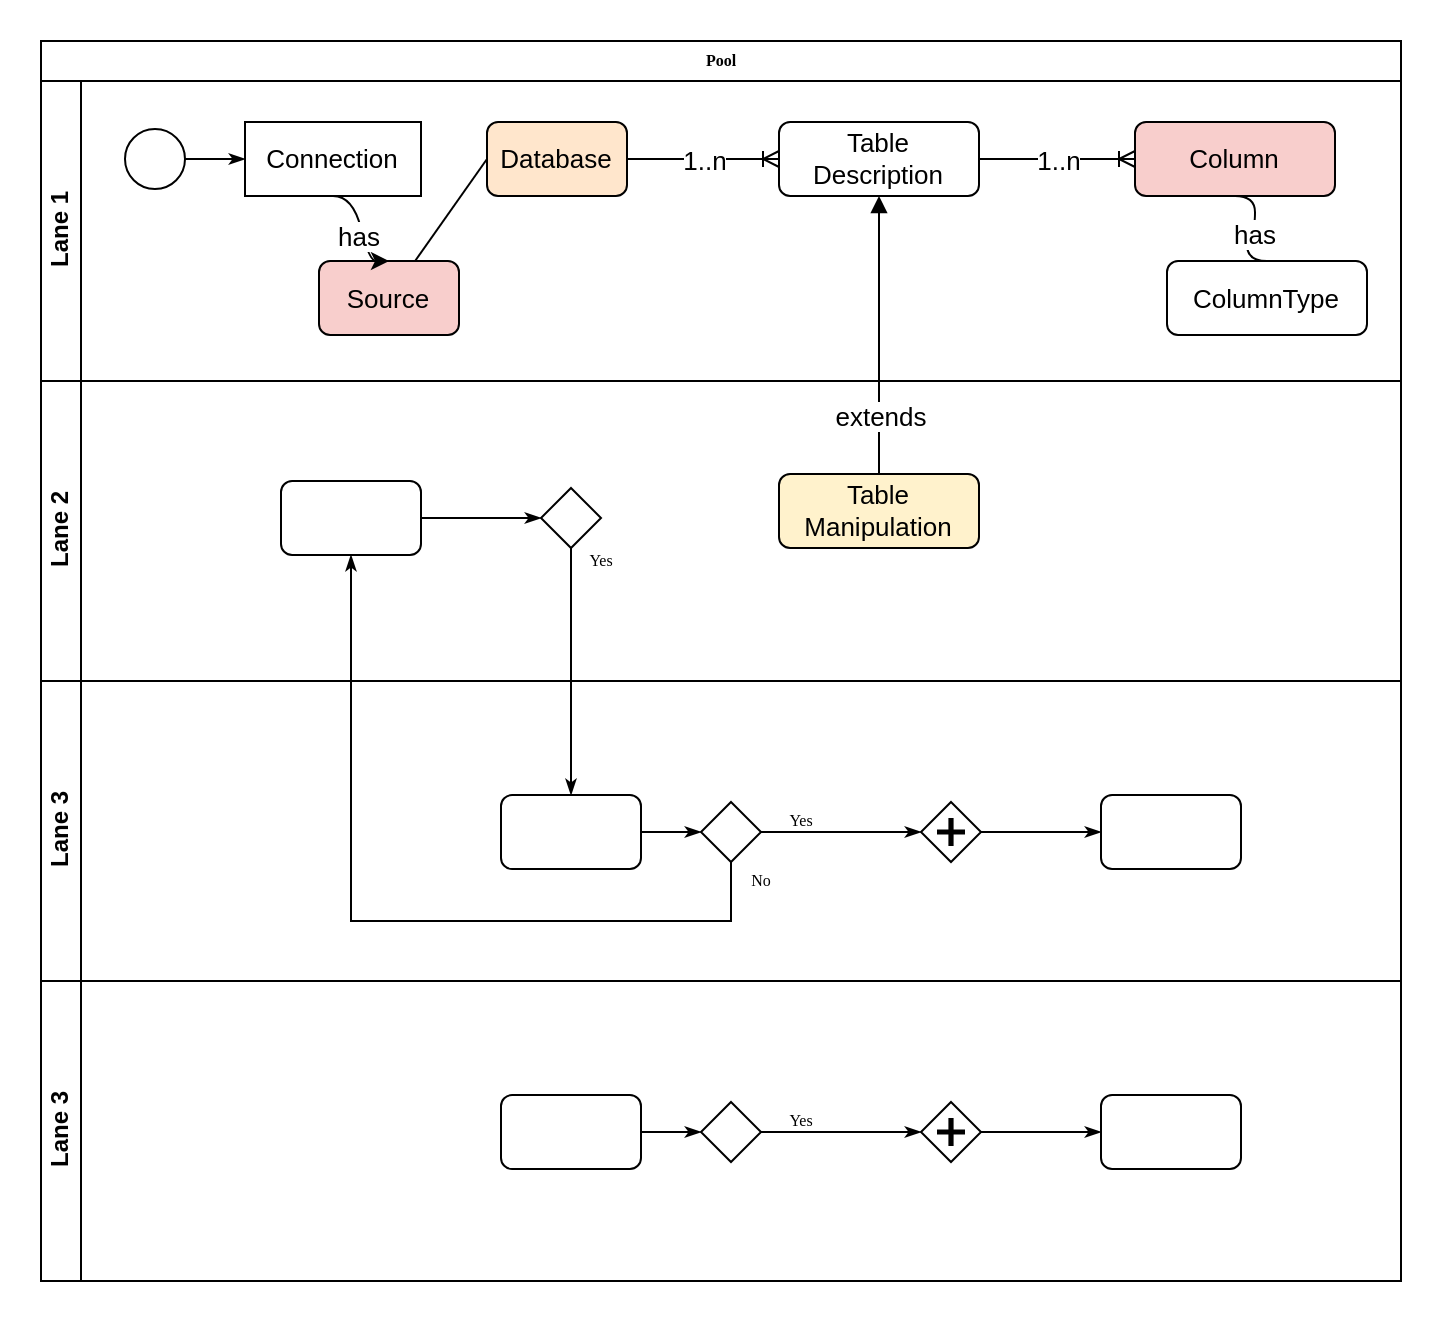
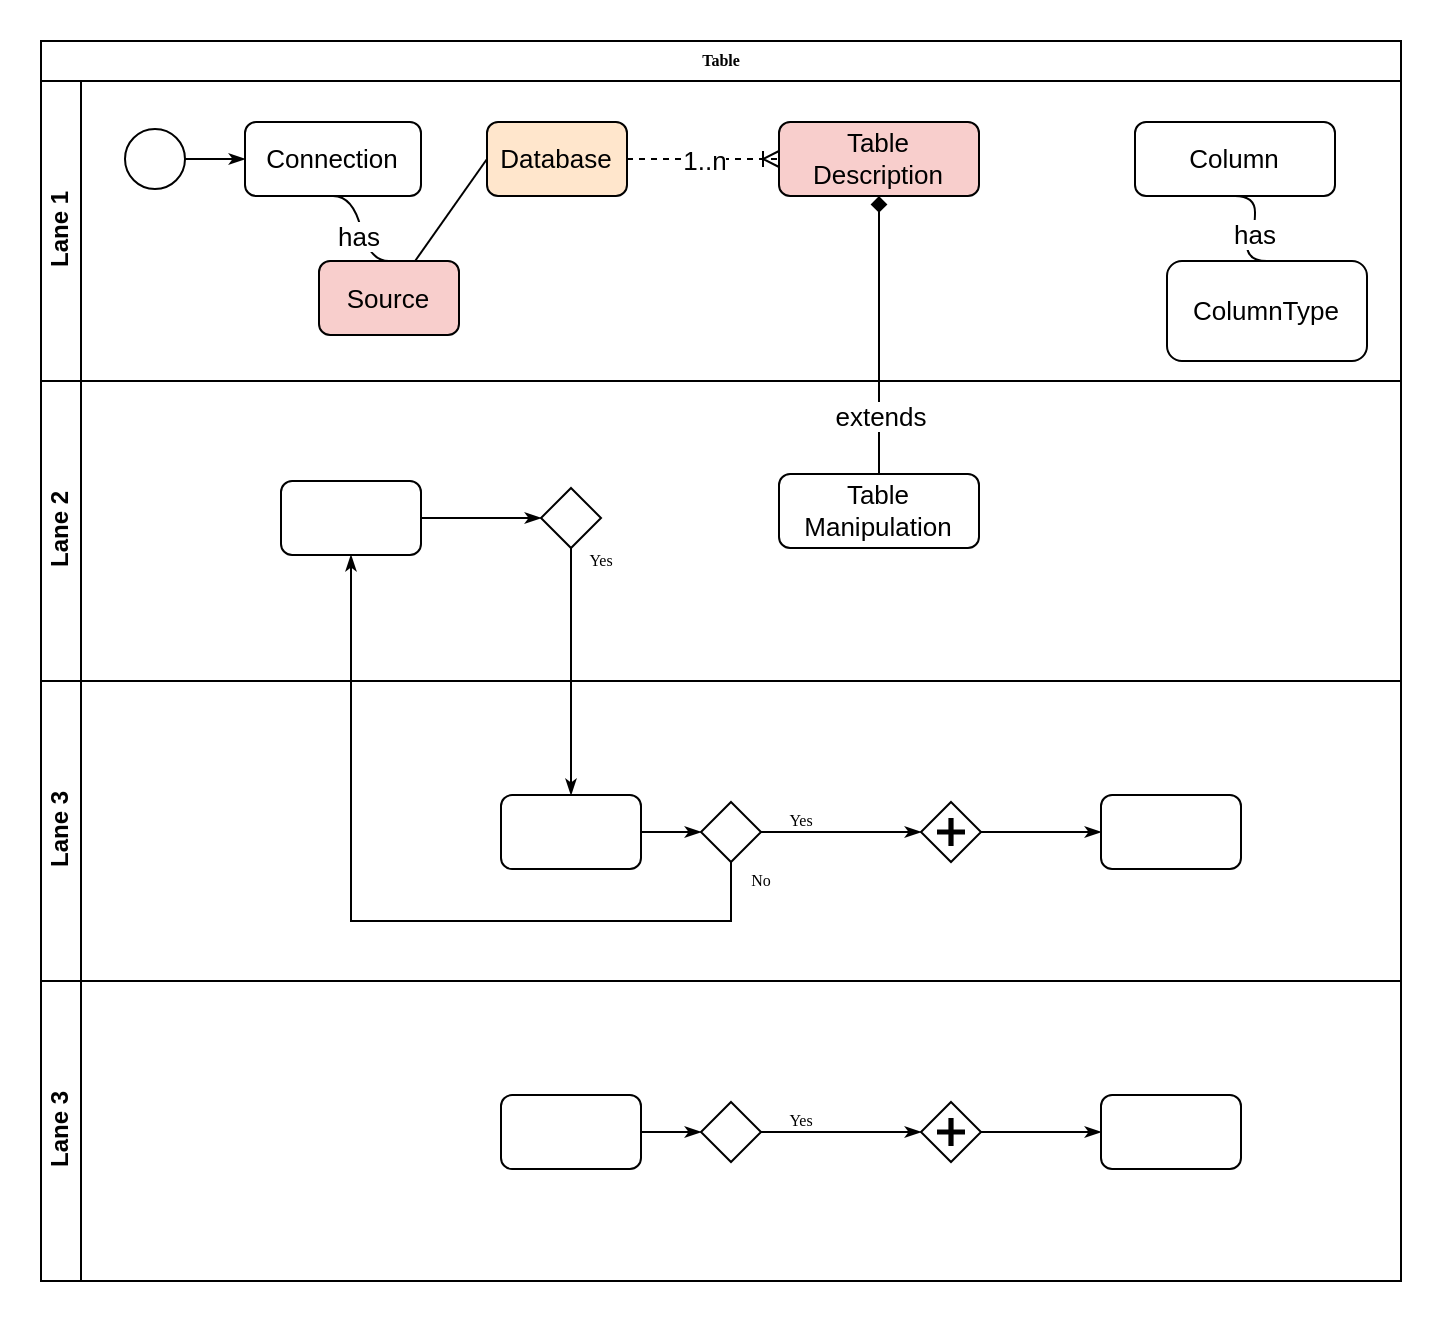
(722, 61) -> (722, 61)
(333, 159) -> (333, 159)
(658, 159) -> (658, 159)
(879, 159) -> (879, 159)
(1100, 159) -> none
(1235, 159) -> (1235, 159)
(879, 213) -> (879, 213)
(370, 256) -> (376, 257)
(1267, 298) -> (1267, 311)
(879, 511) -> (879, 511)
